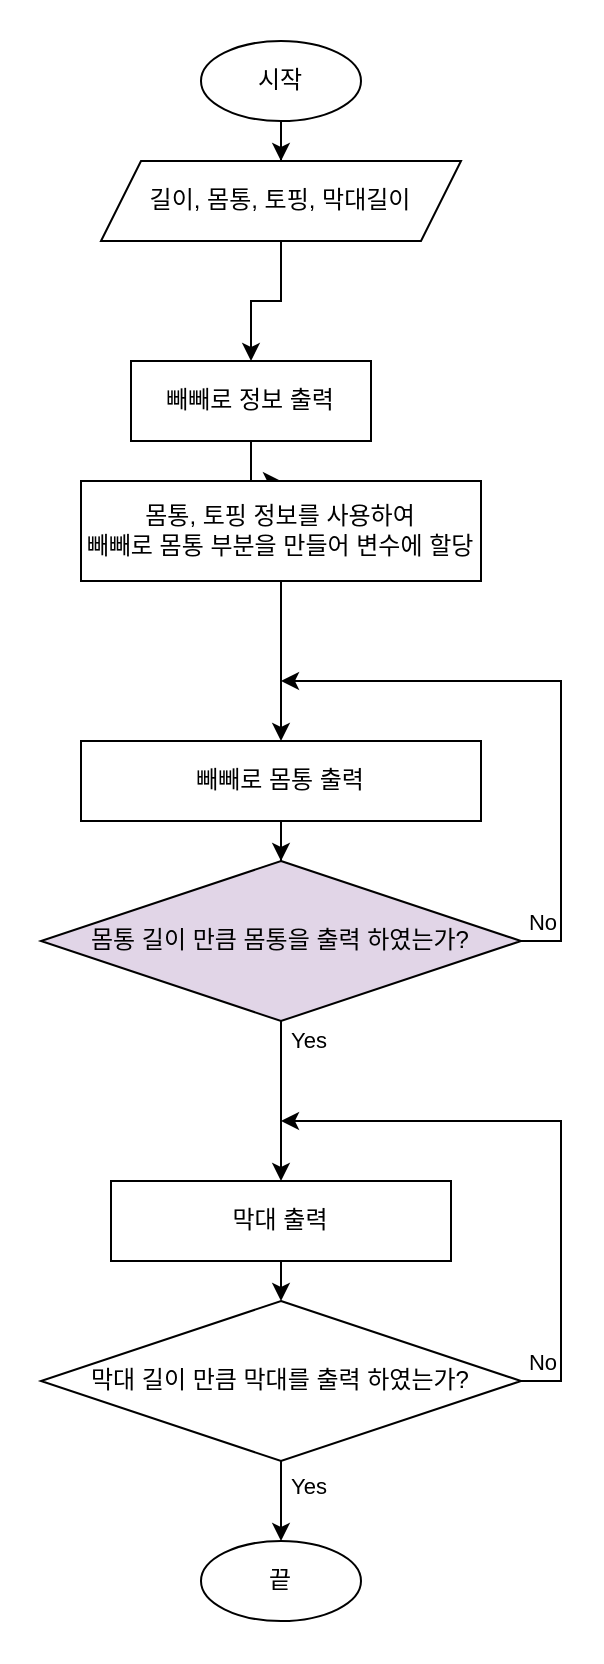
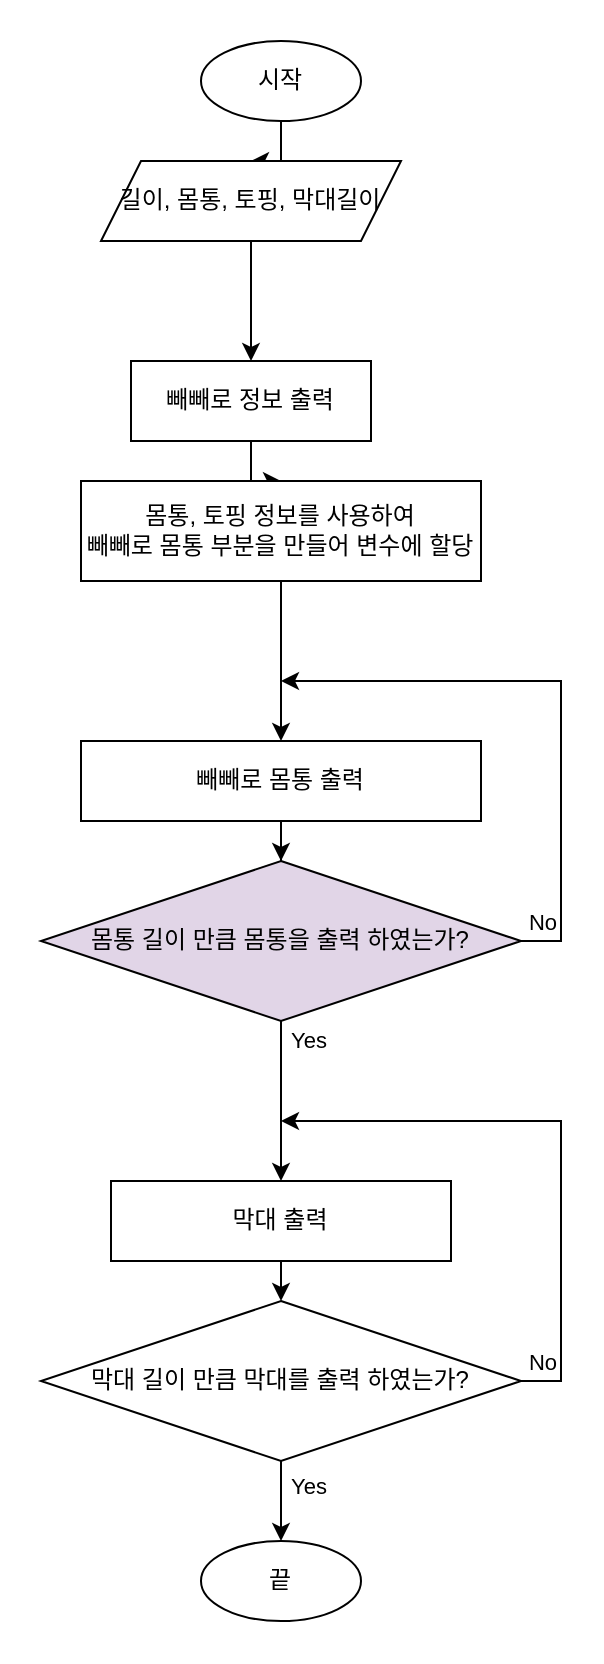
(281, 201) -> (251, 201)
